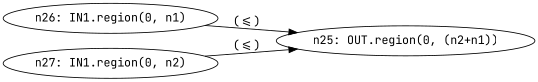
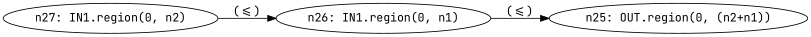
(247, 53) -> (243, 18)
